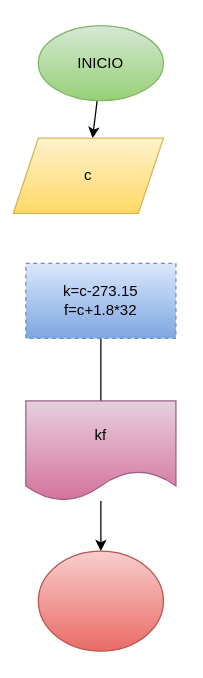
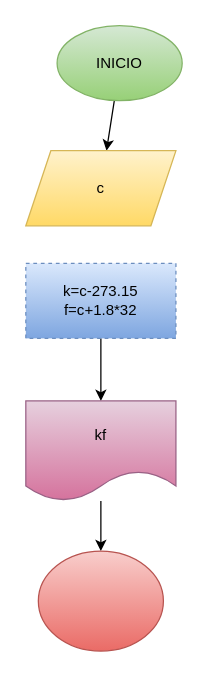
(101, 63) -> (119, 63)
(88, 176) -> (101, 188)
(101, 394) -> (101, 391)
